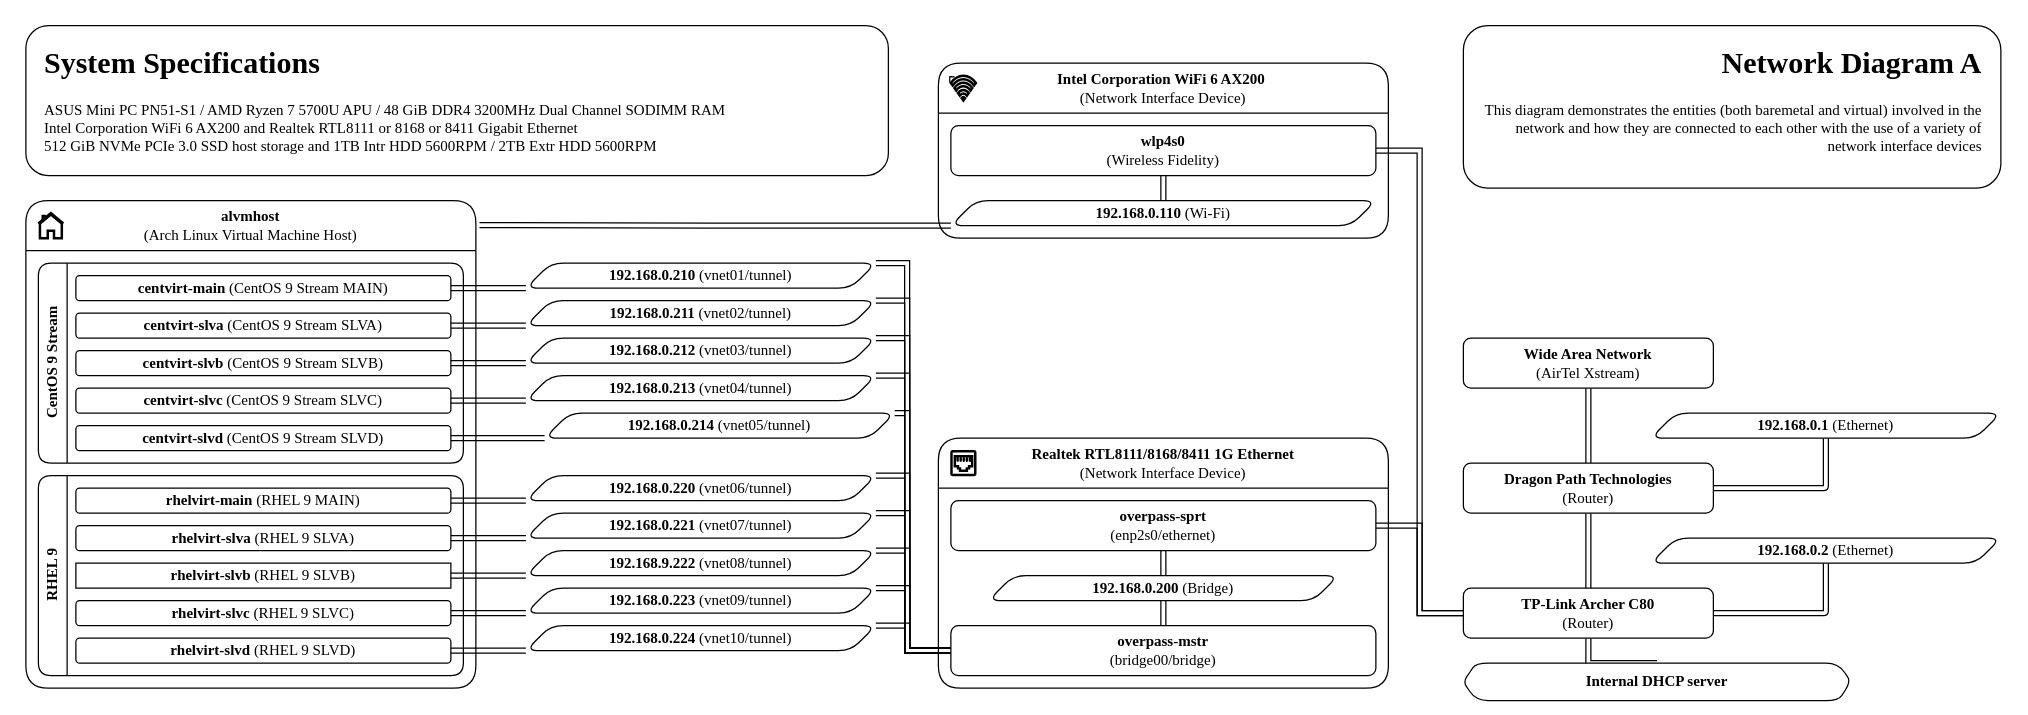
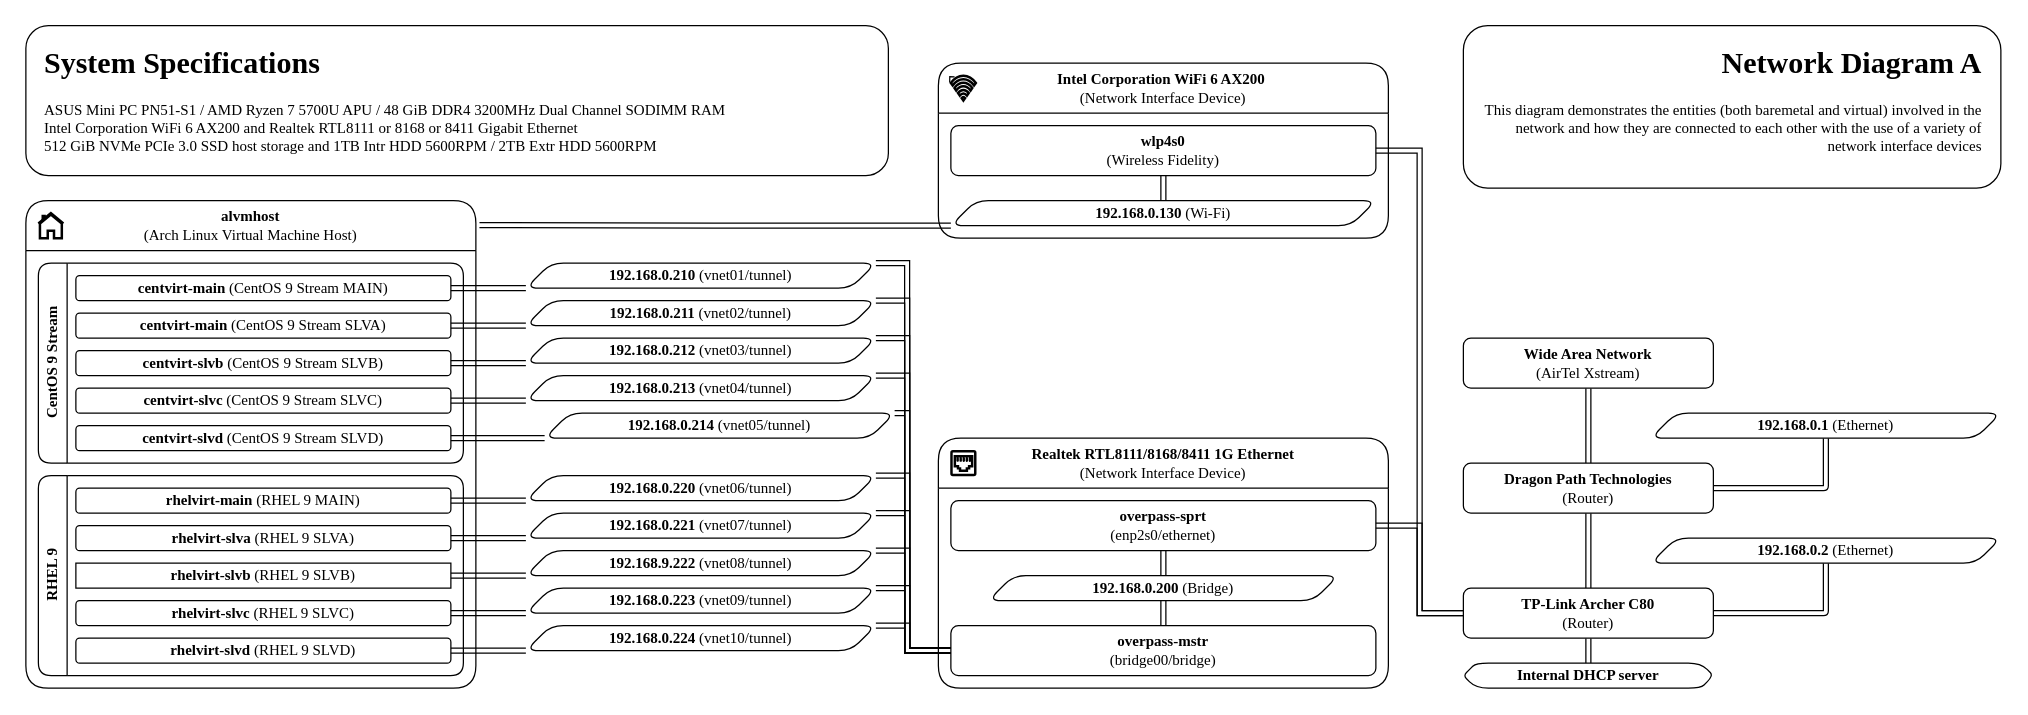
(1163, 213) -> (1163, 213)
(263, 326) -> (263, 326)
(1657, 682) -> (1588, 676)
